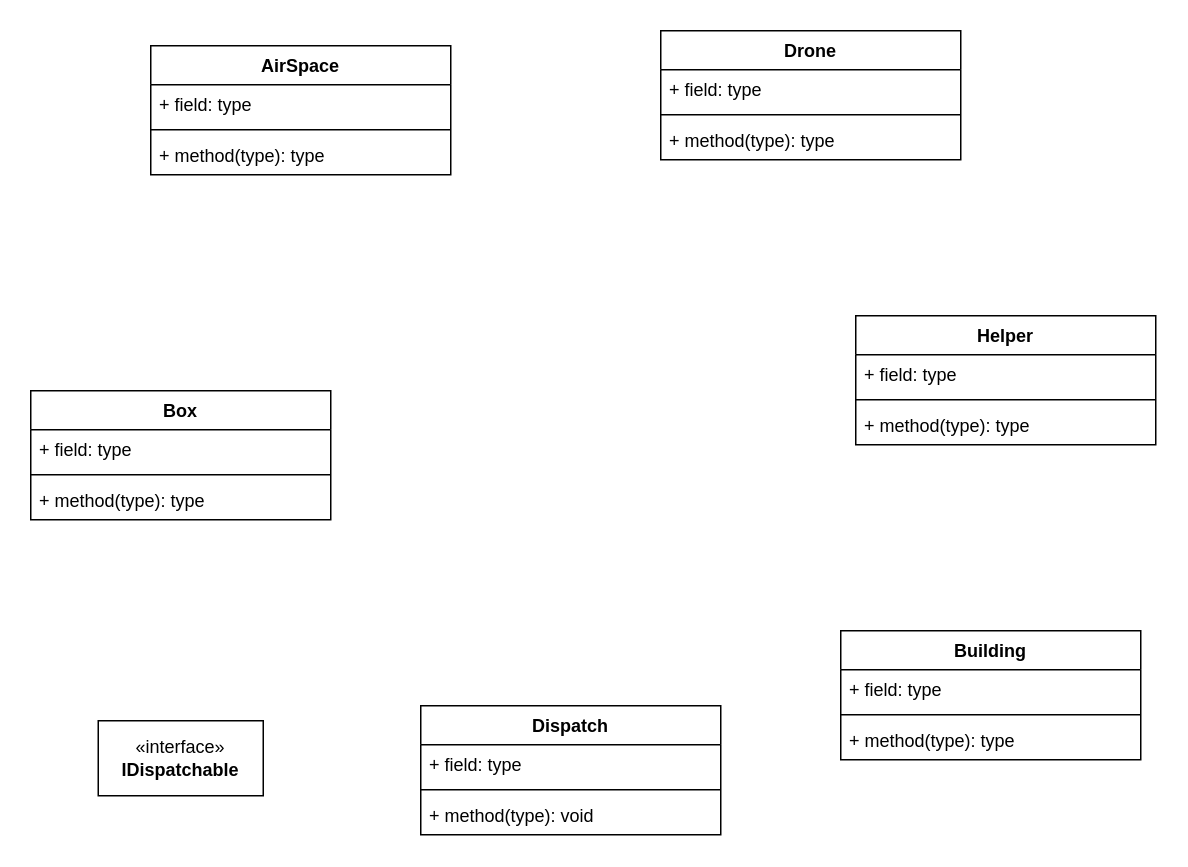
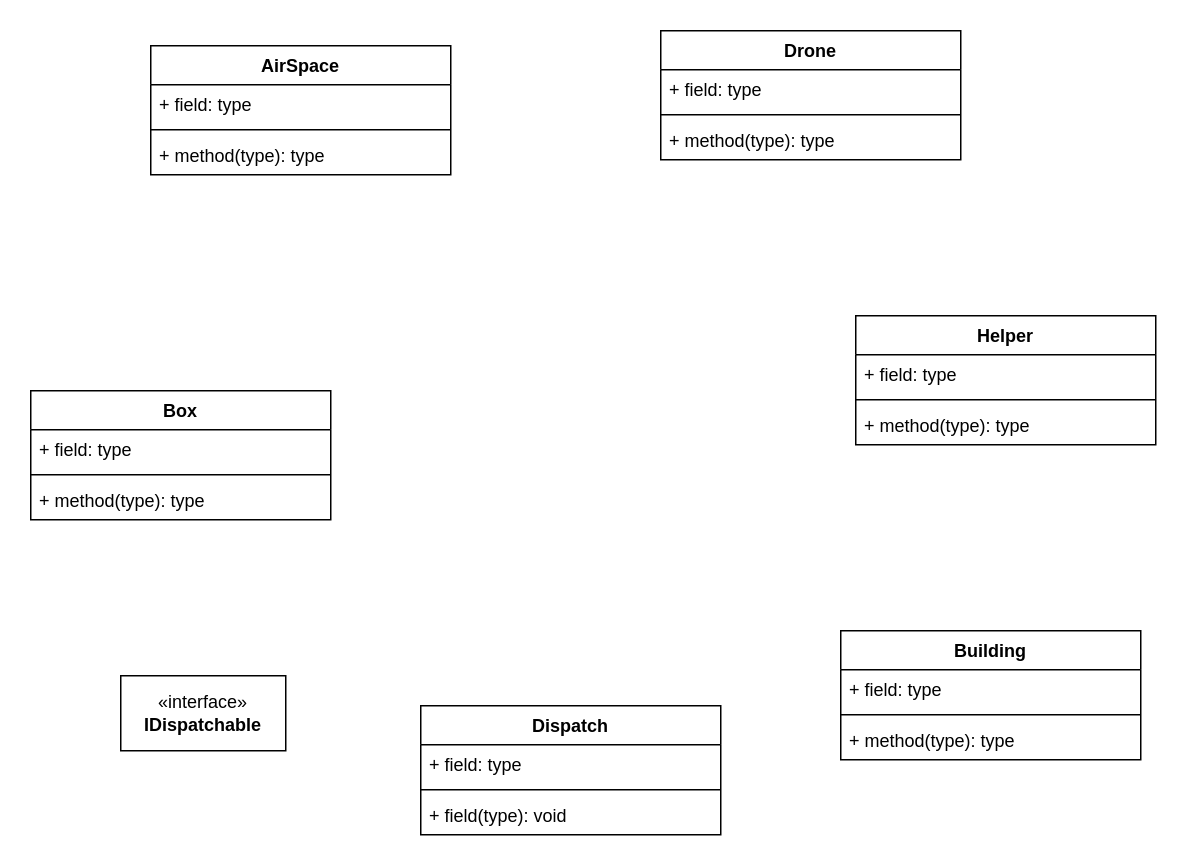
(181, 758) -> (203, 713)
(521, 817) -> (511, 817)
